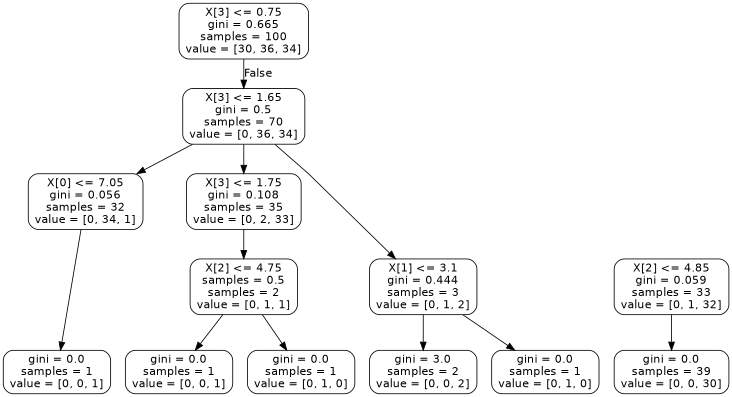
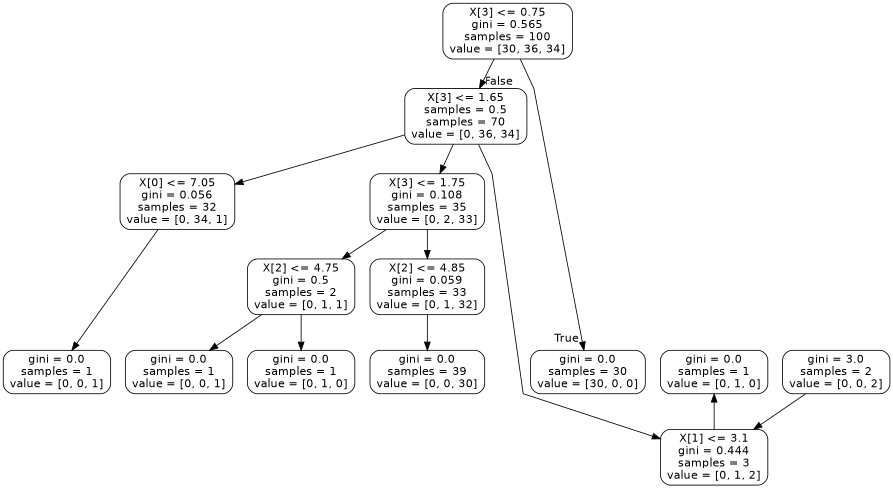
(244, 31) -> (508, 31)
(244, 116) -> (466, 116)
none -> (427, 240)
(244, 287) -> (301, 287)
(423, 328) -> (783, 409)
none -> (588, 372)
